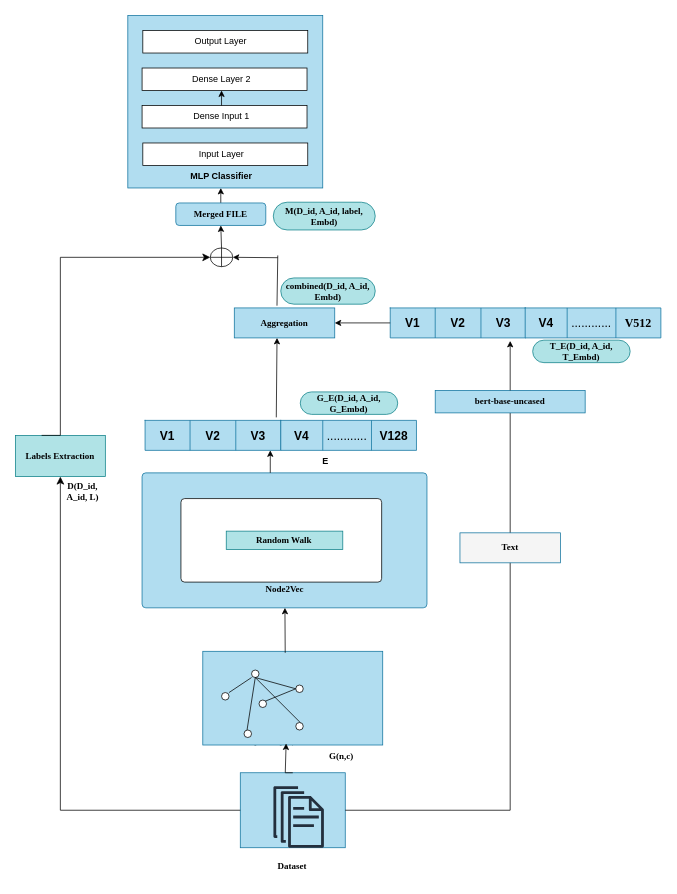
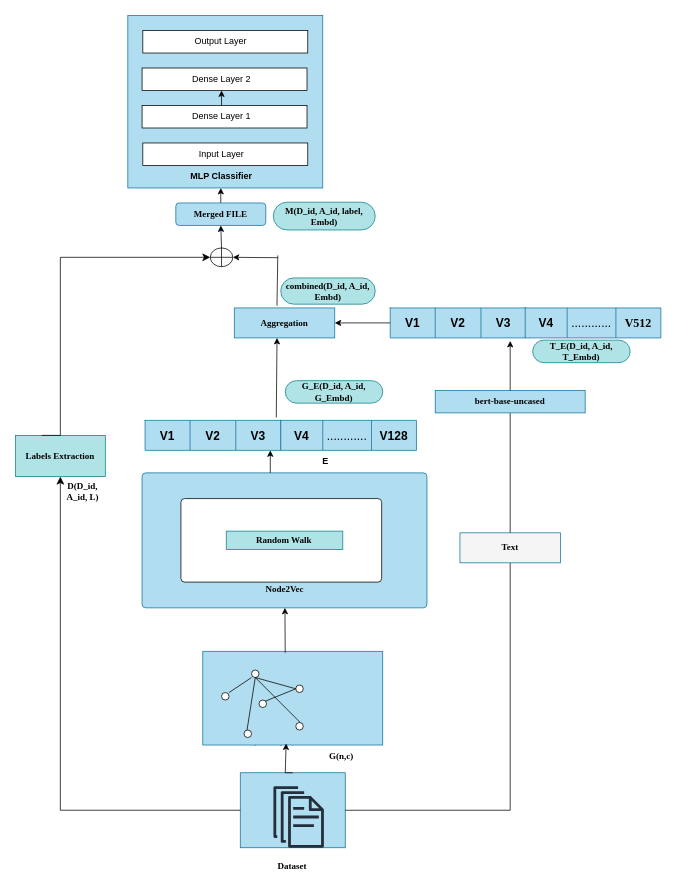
(222, 117) -> (222, 117)
(349, 403) -> (334, 392)
